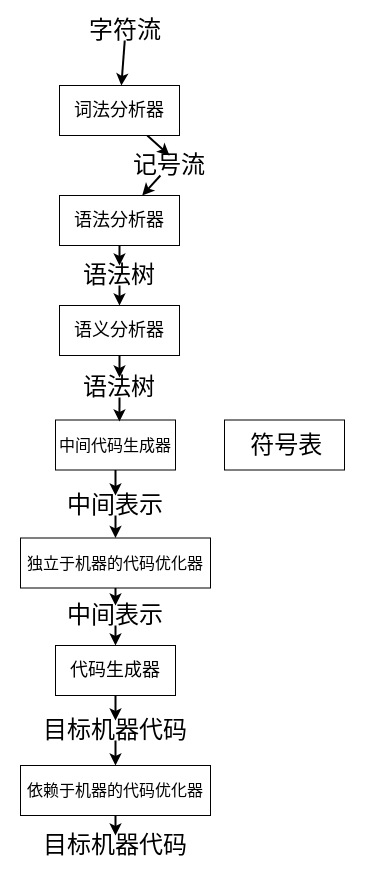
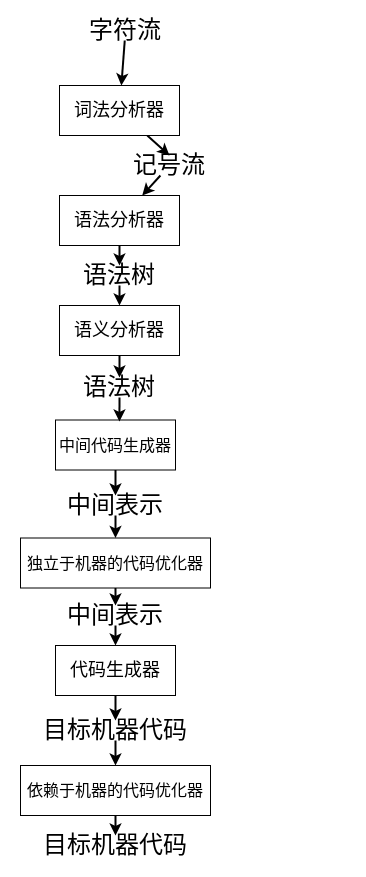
(285, 445) -> none
